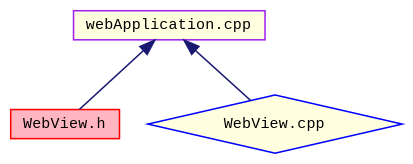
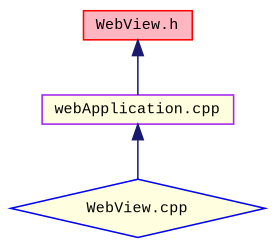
(111, 80) -> (138, 75)
